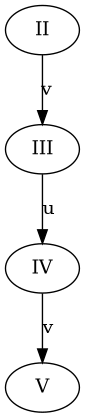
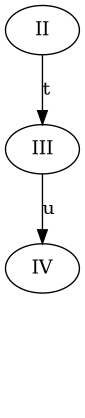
(47, 90) -> (47, 90)
(42, 388) -> none
